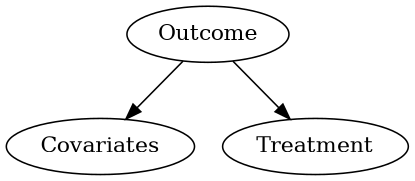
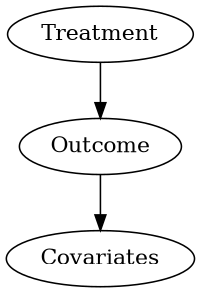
(256, 84) -> (100, 83)
